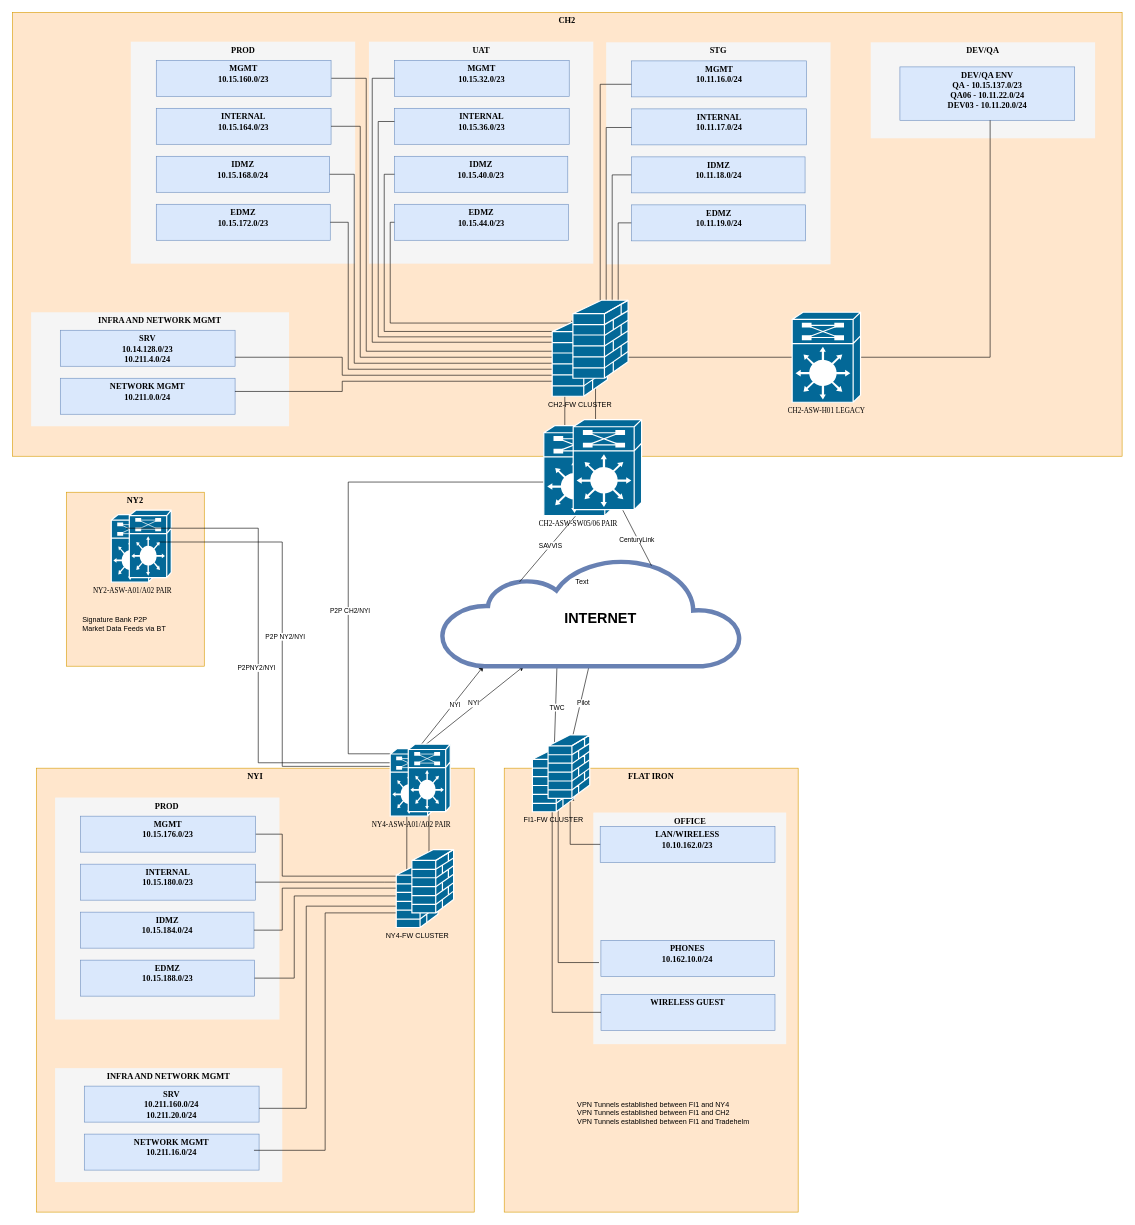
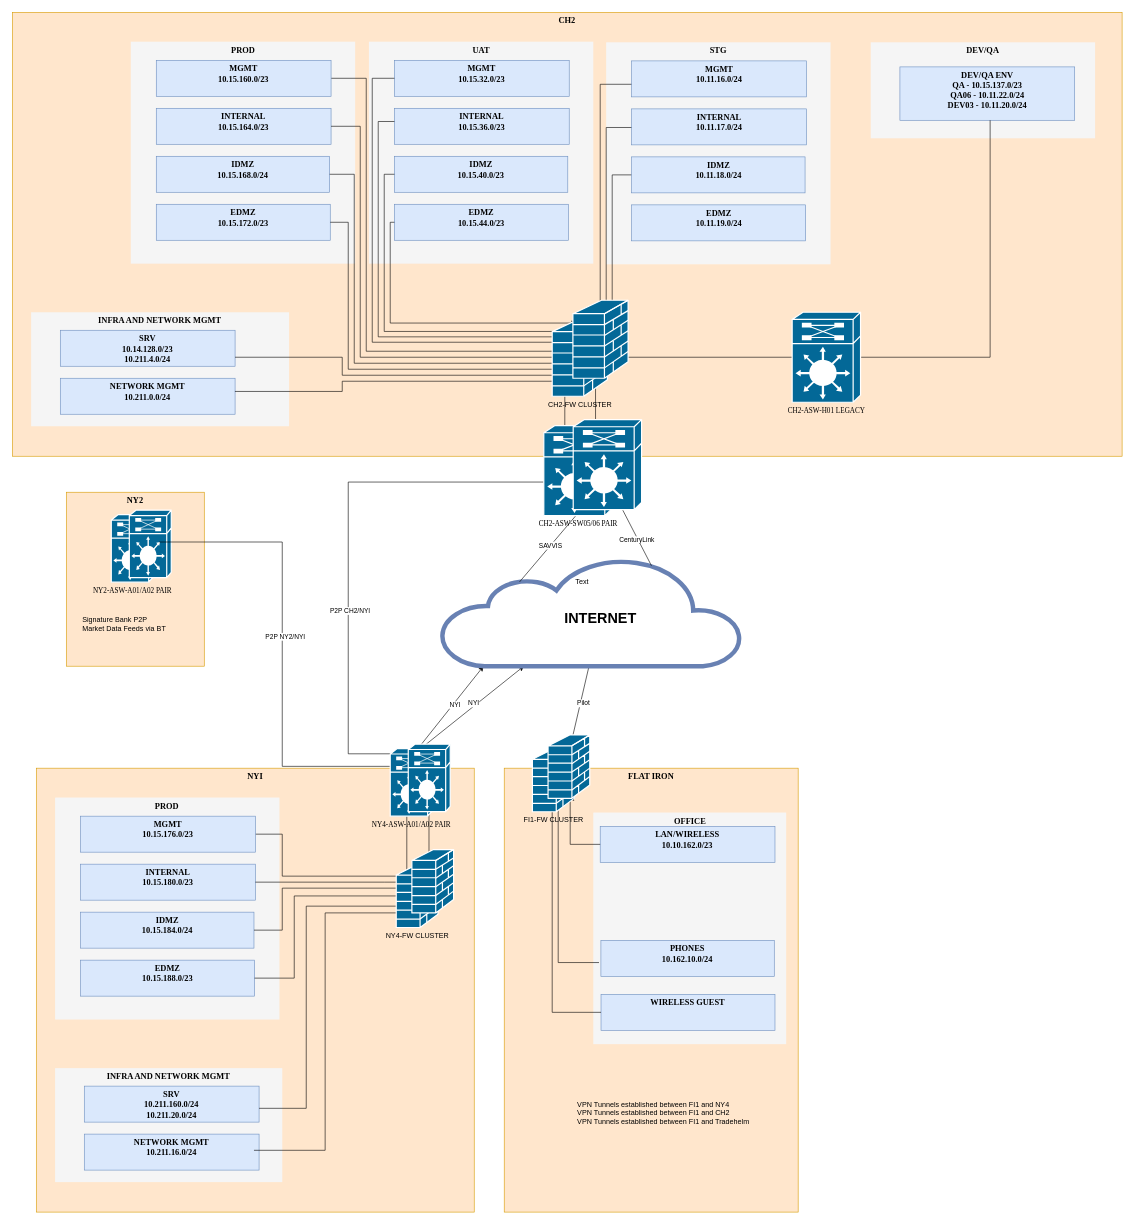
(618, 255) -> none
(258, 662) -> none
(556, 705) -> none
